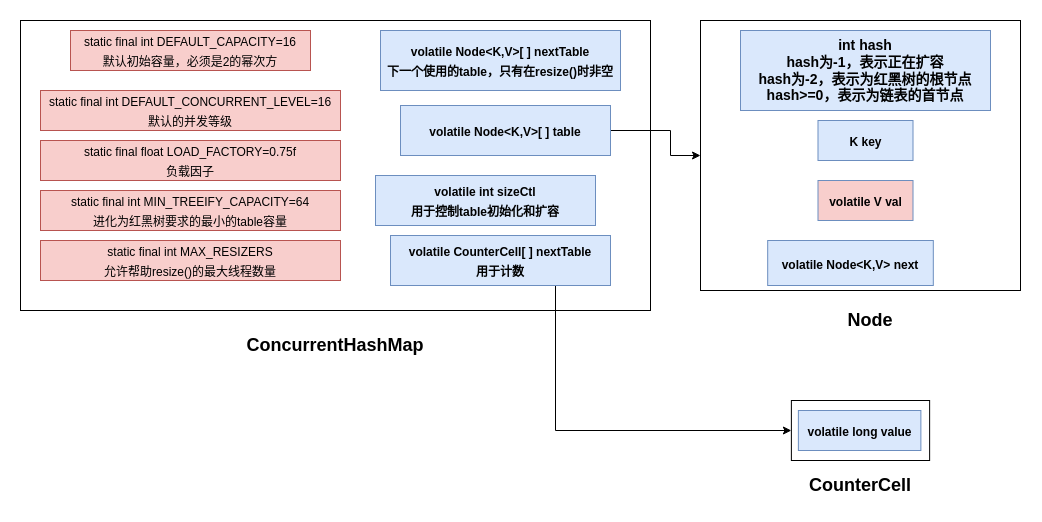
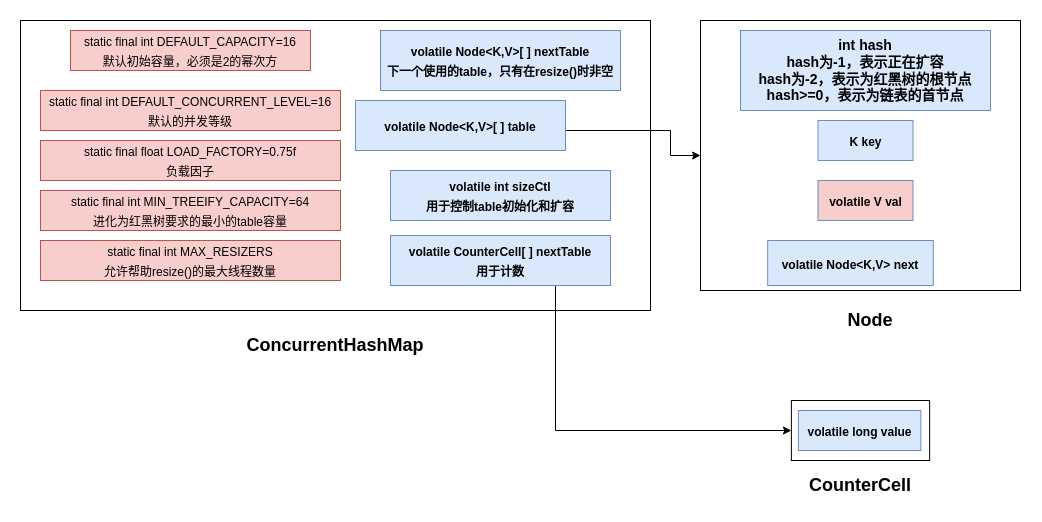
(506, 131) -> (461, 126)
(486, 201) -> (501, 196)
